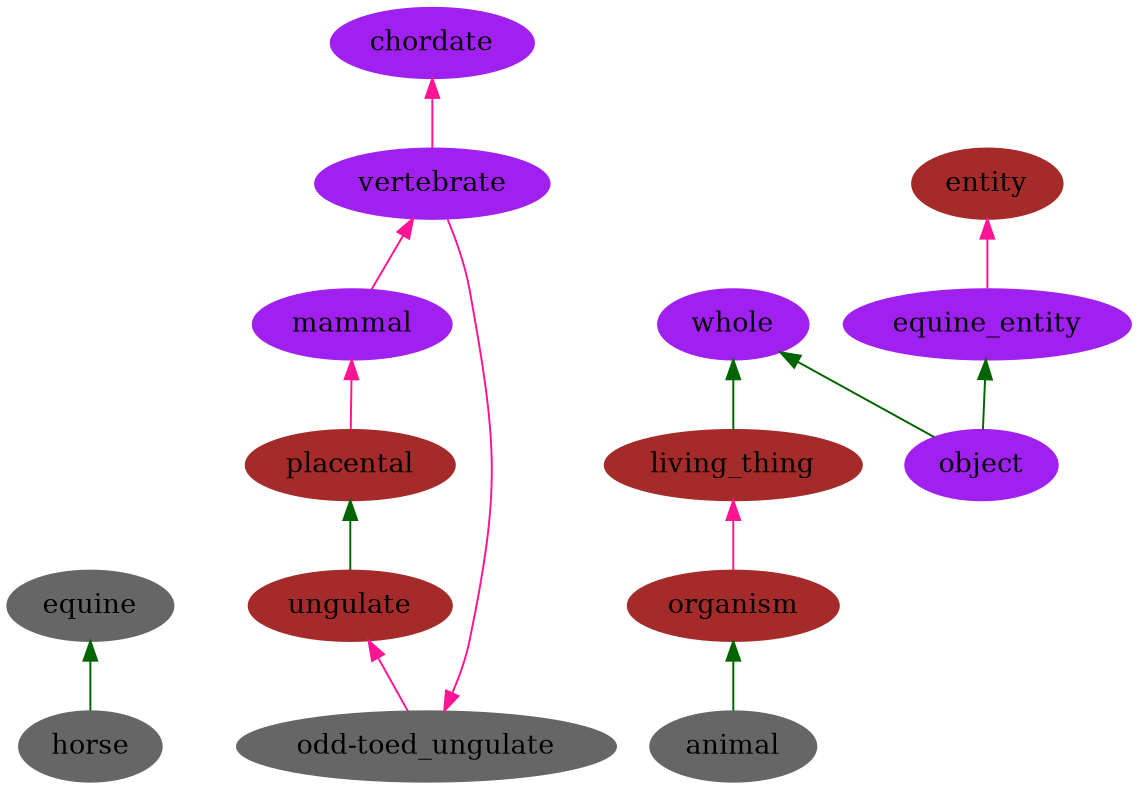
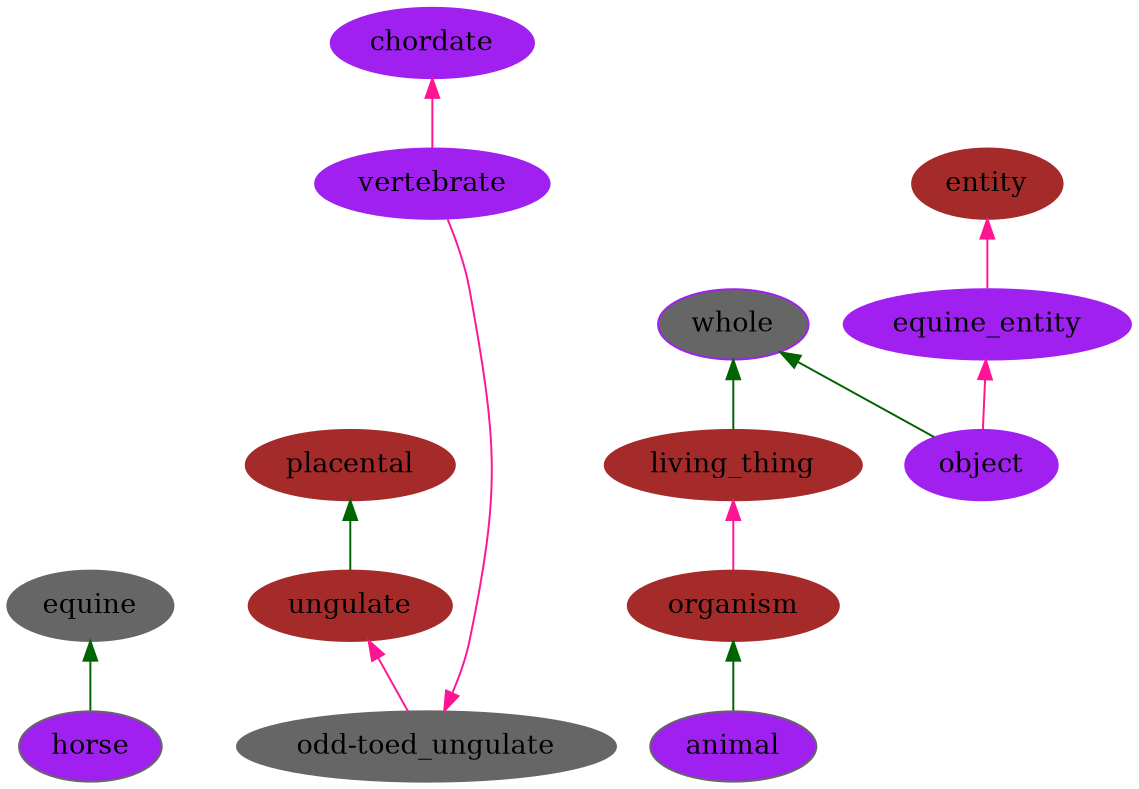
(352, 324) -> none
(733, 324) -> (733, 324)
(984, 404) -> (984, 404)
(90, 746) -> (90, 746)
(733, 746) -> (733, 746)
